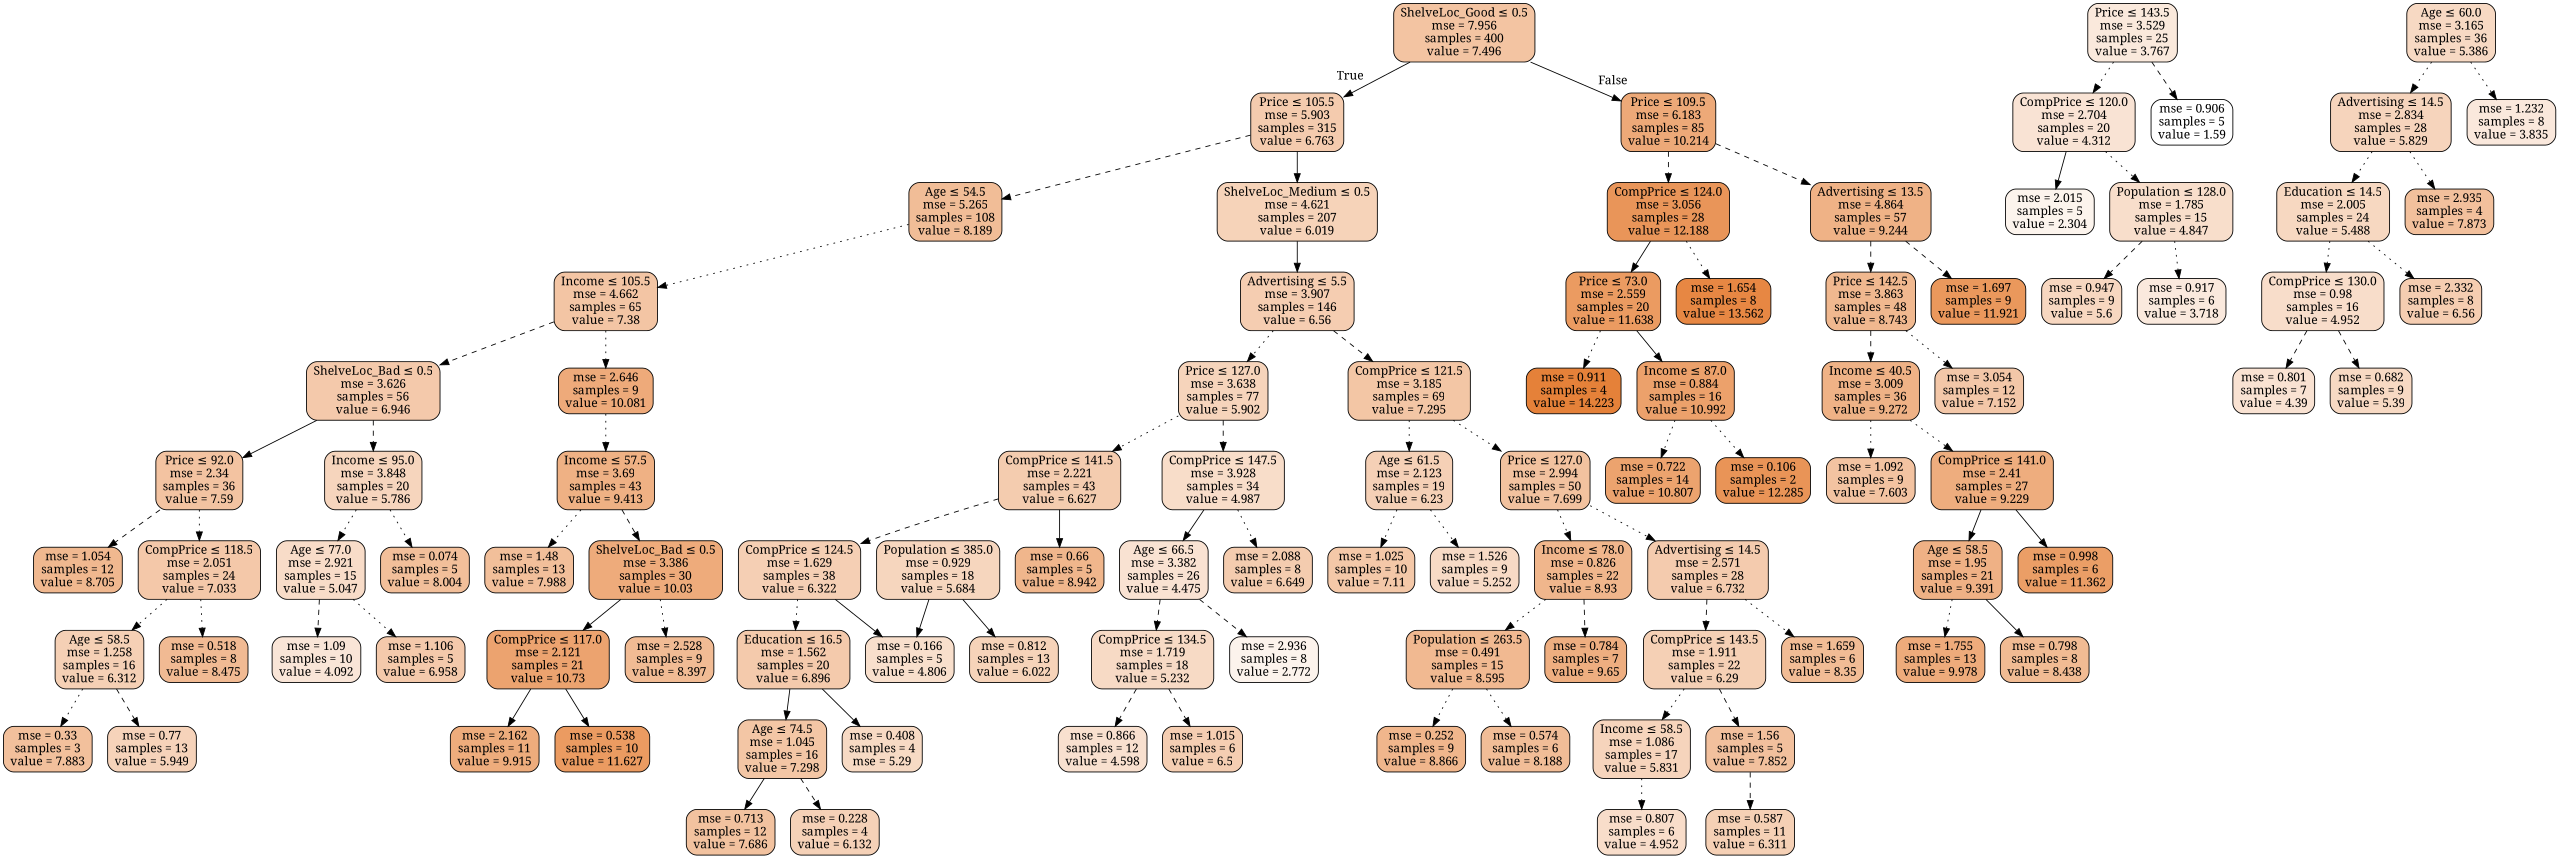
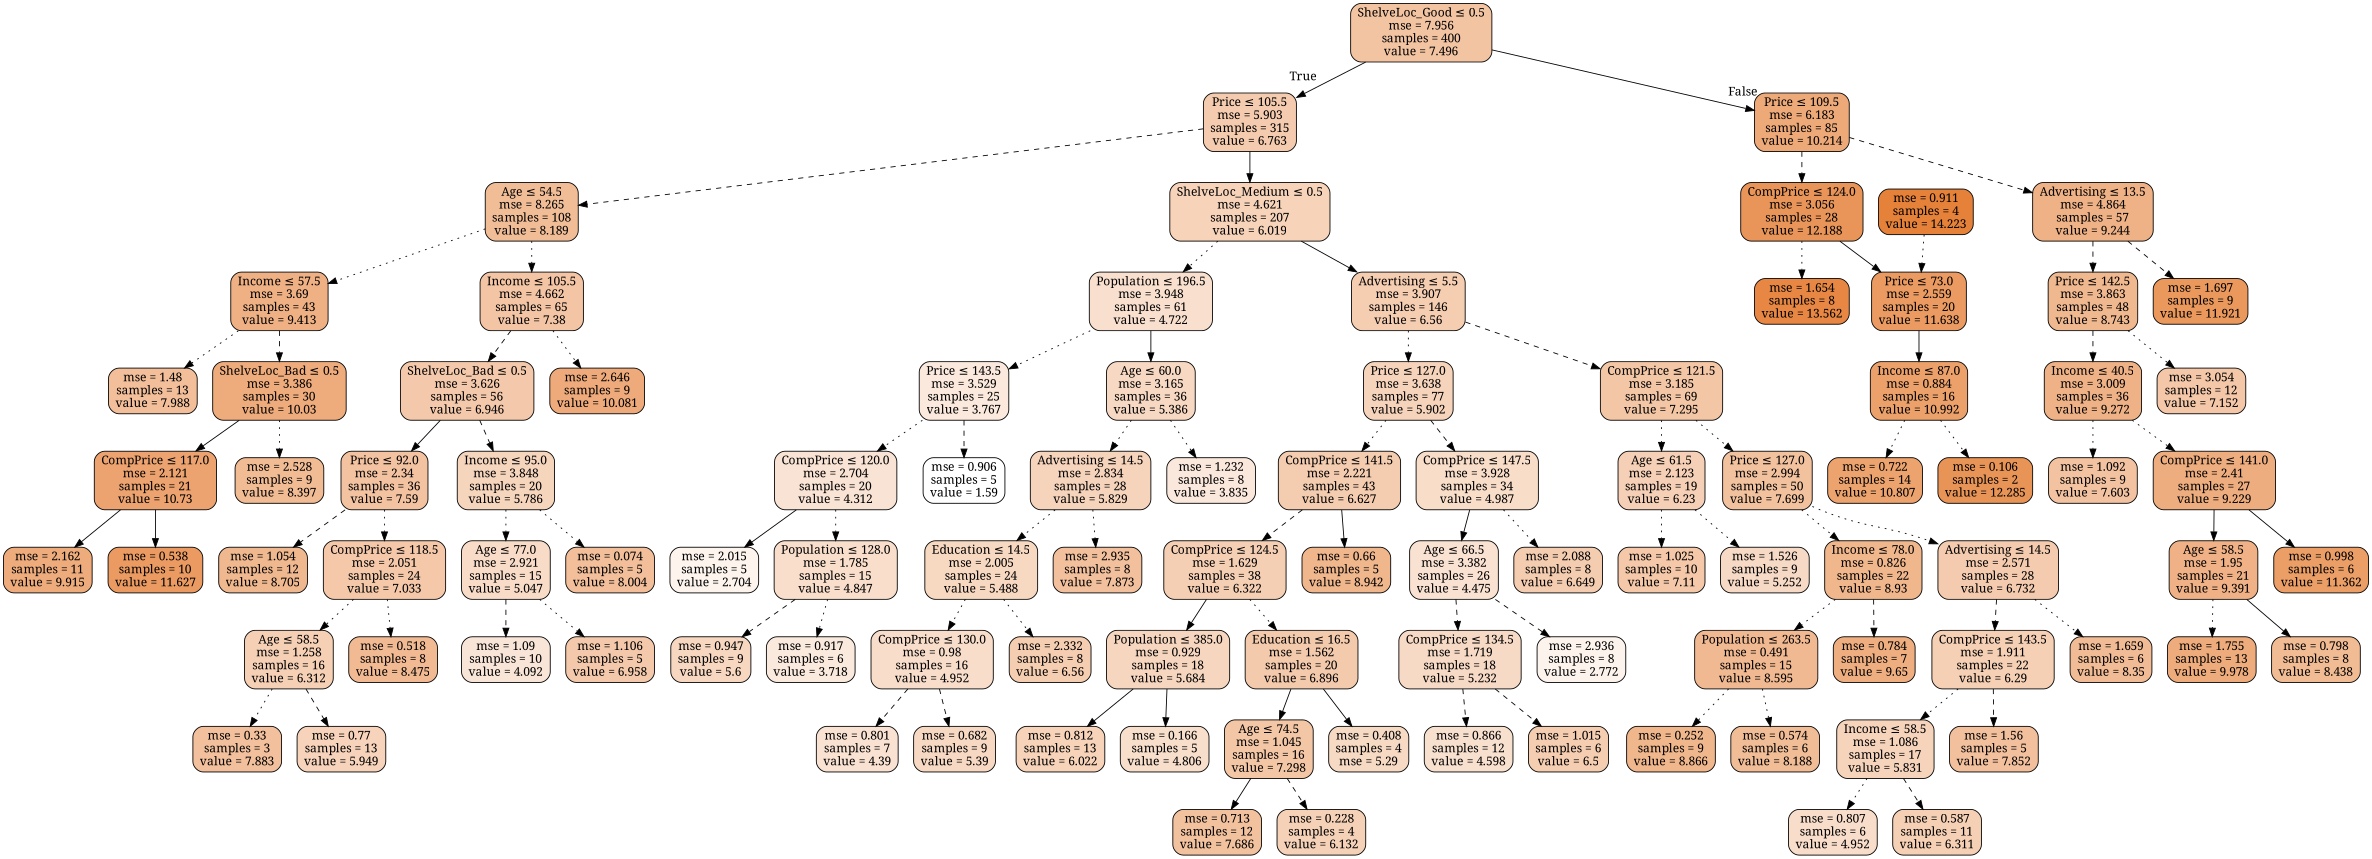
(955, 205) -> (532, 205)
(2449, 211) -> (1097, 570)
(2050, 224) -> (714, 583)
none -> (1151, 301)
(1594, 345) -> (1923, 249)
(606, 428) -> (411, 255)
(855, 615) -> (1199, 611)
(1750, 786) -> (1911, 790)
